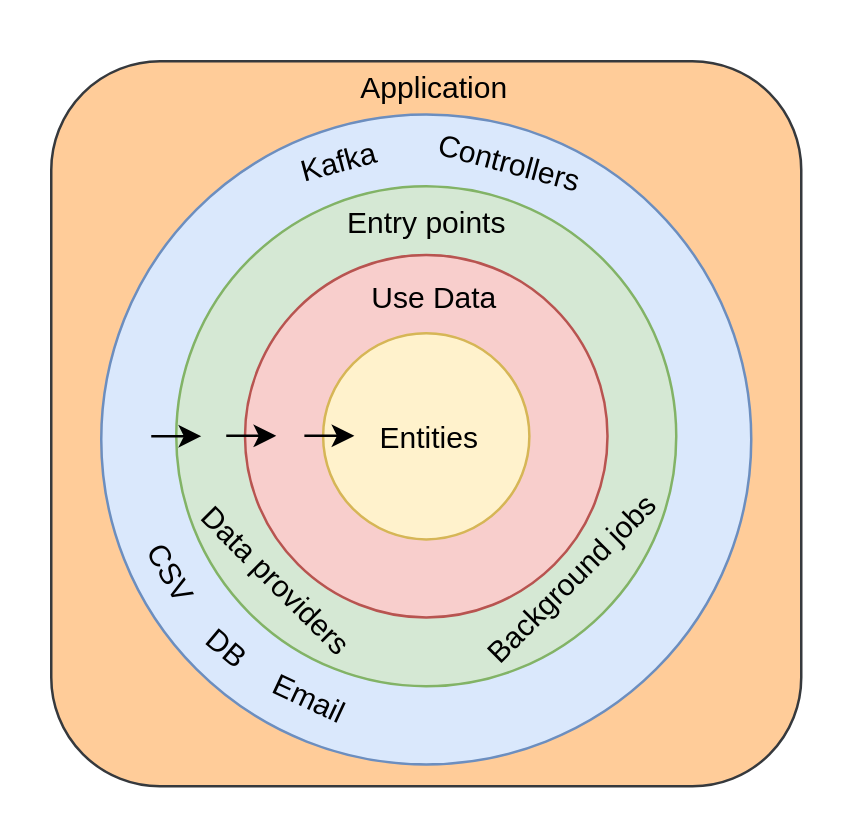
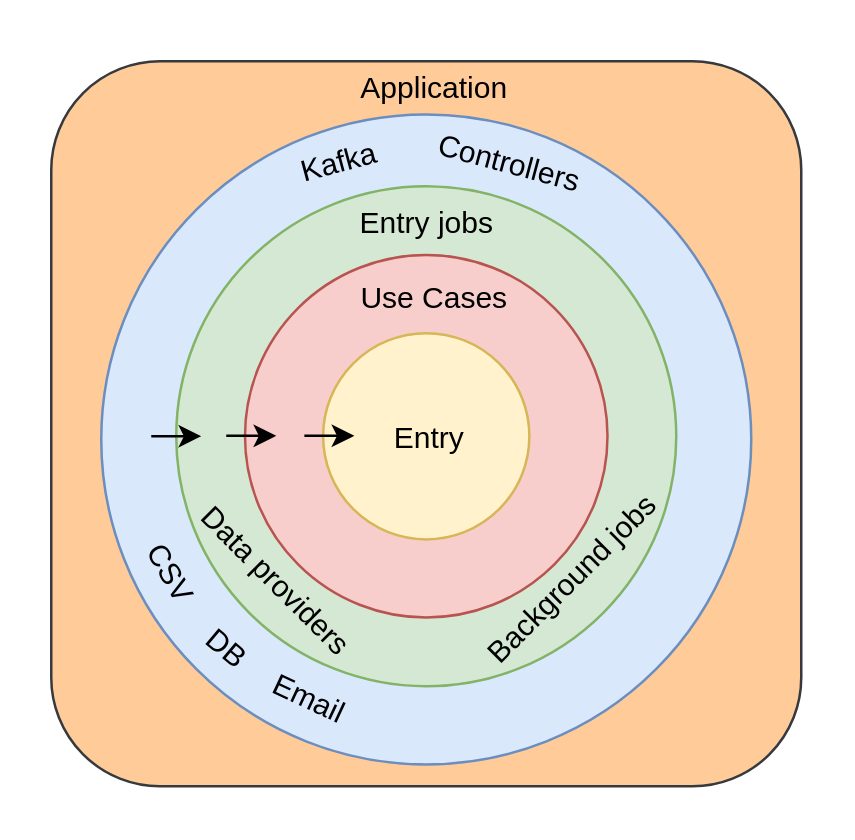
(428, 224) -> (428, 224)
(435, 299) -> (435, 299)
(430, 439) -> (430, 439)
